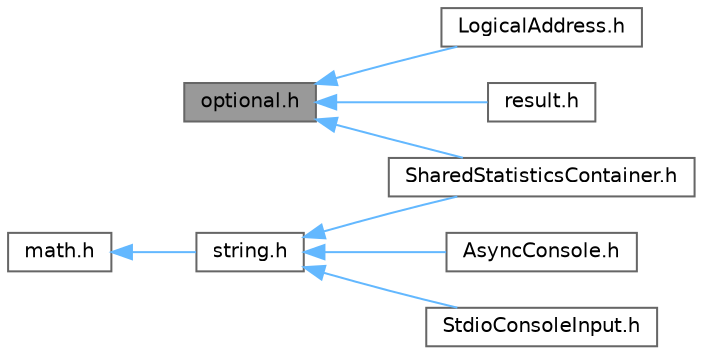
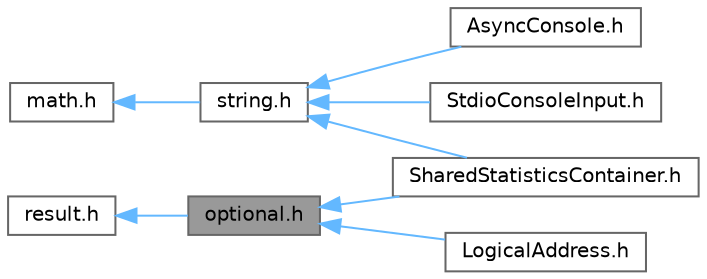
(412, 102) -> (162, 216)
